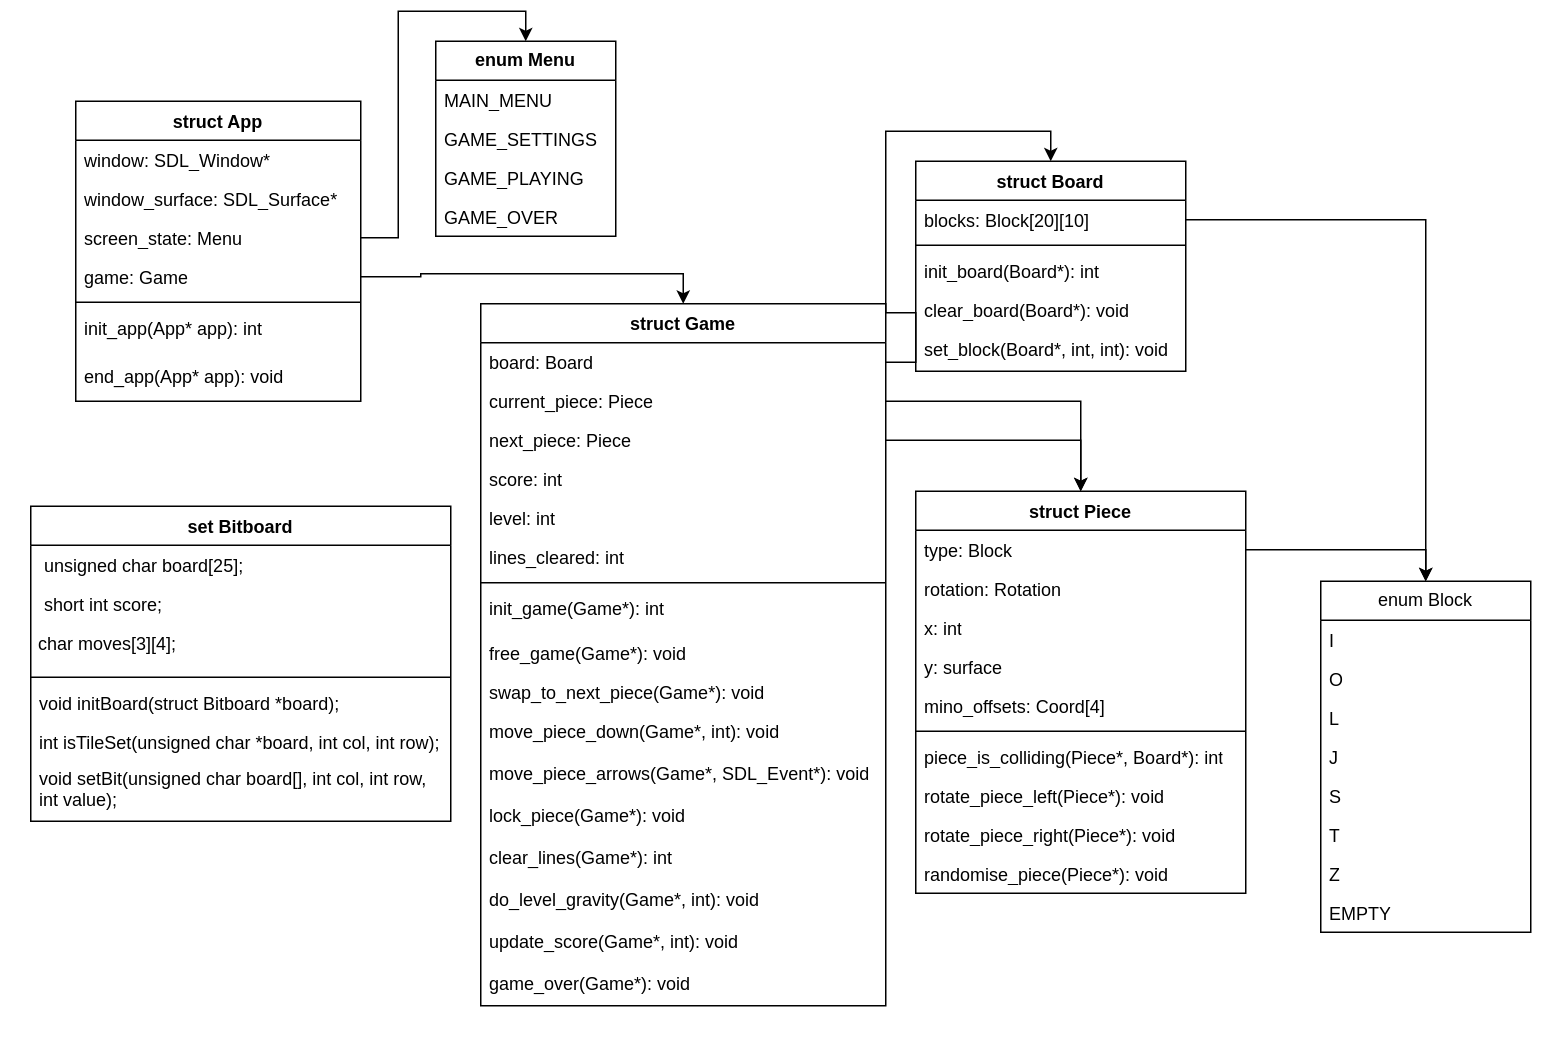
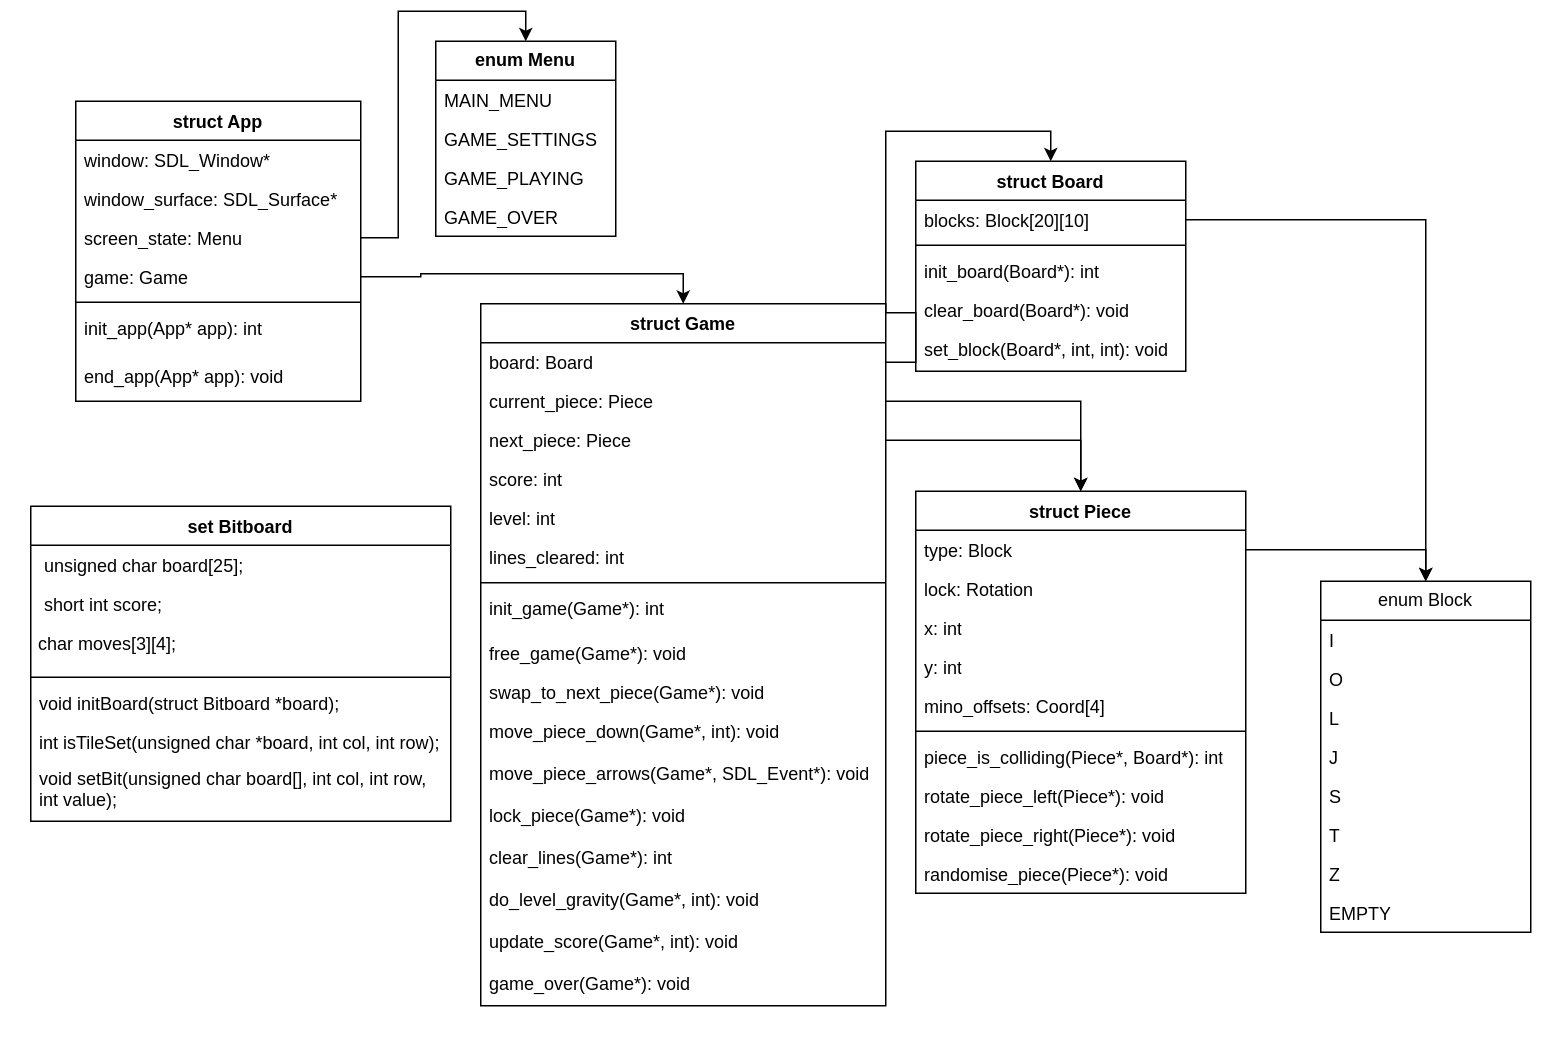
(1006, 591) -> (986, 591)
(970, 669) -> (948, 669)
